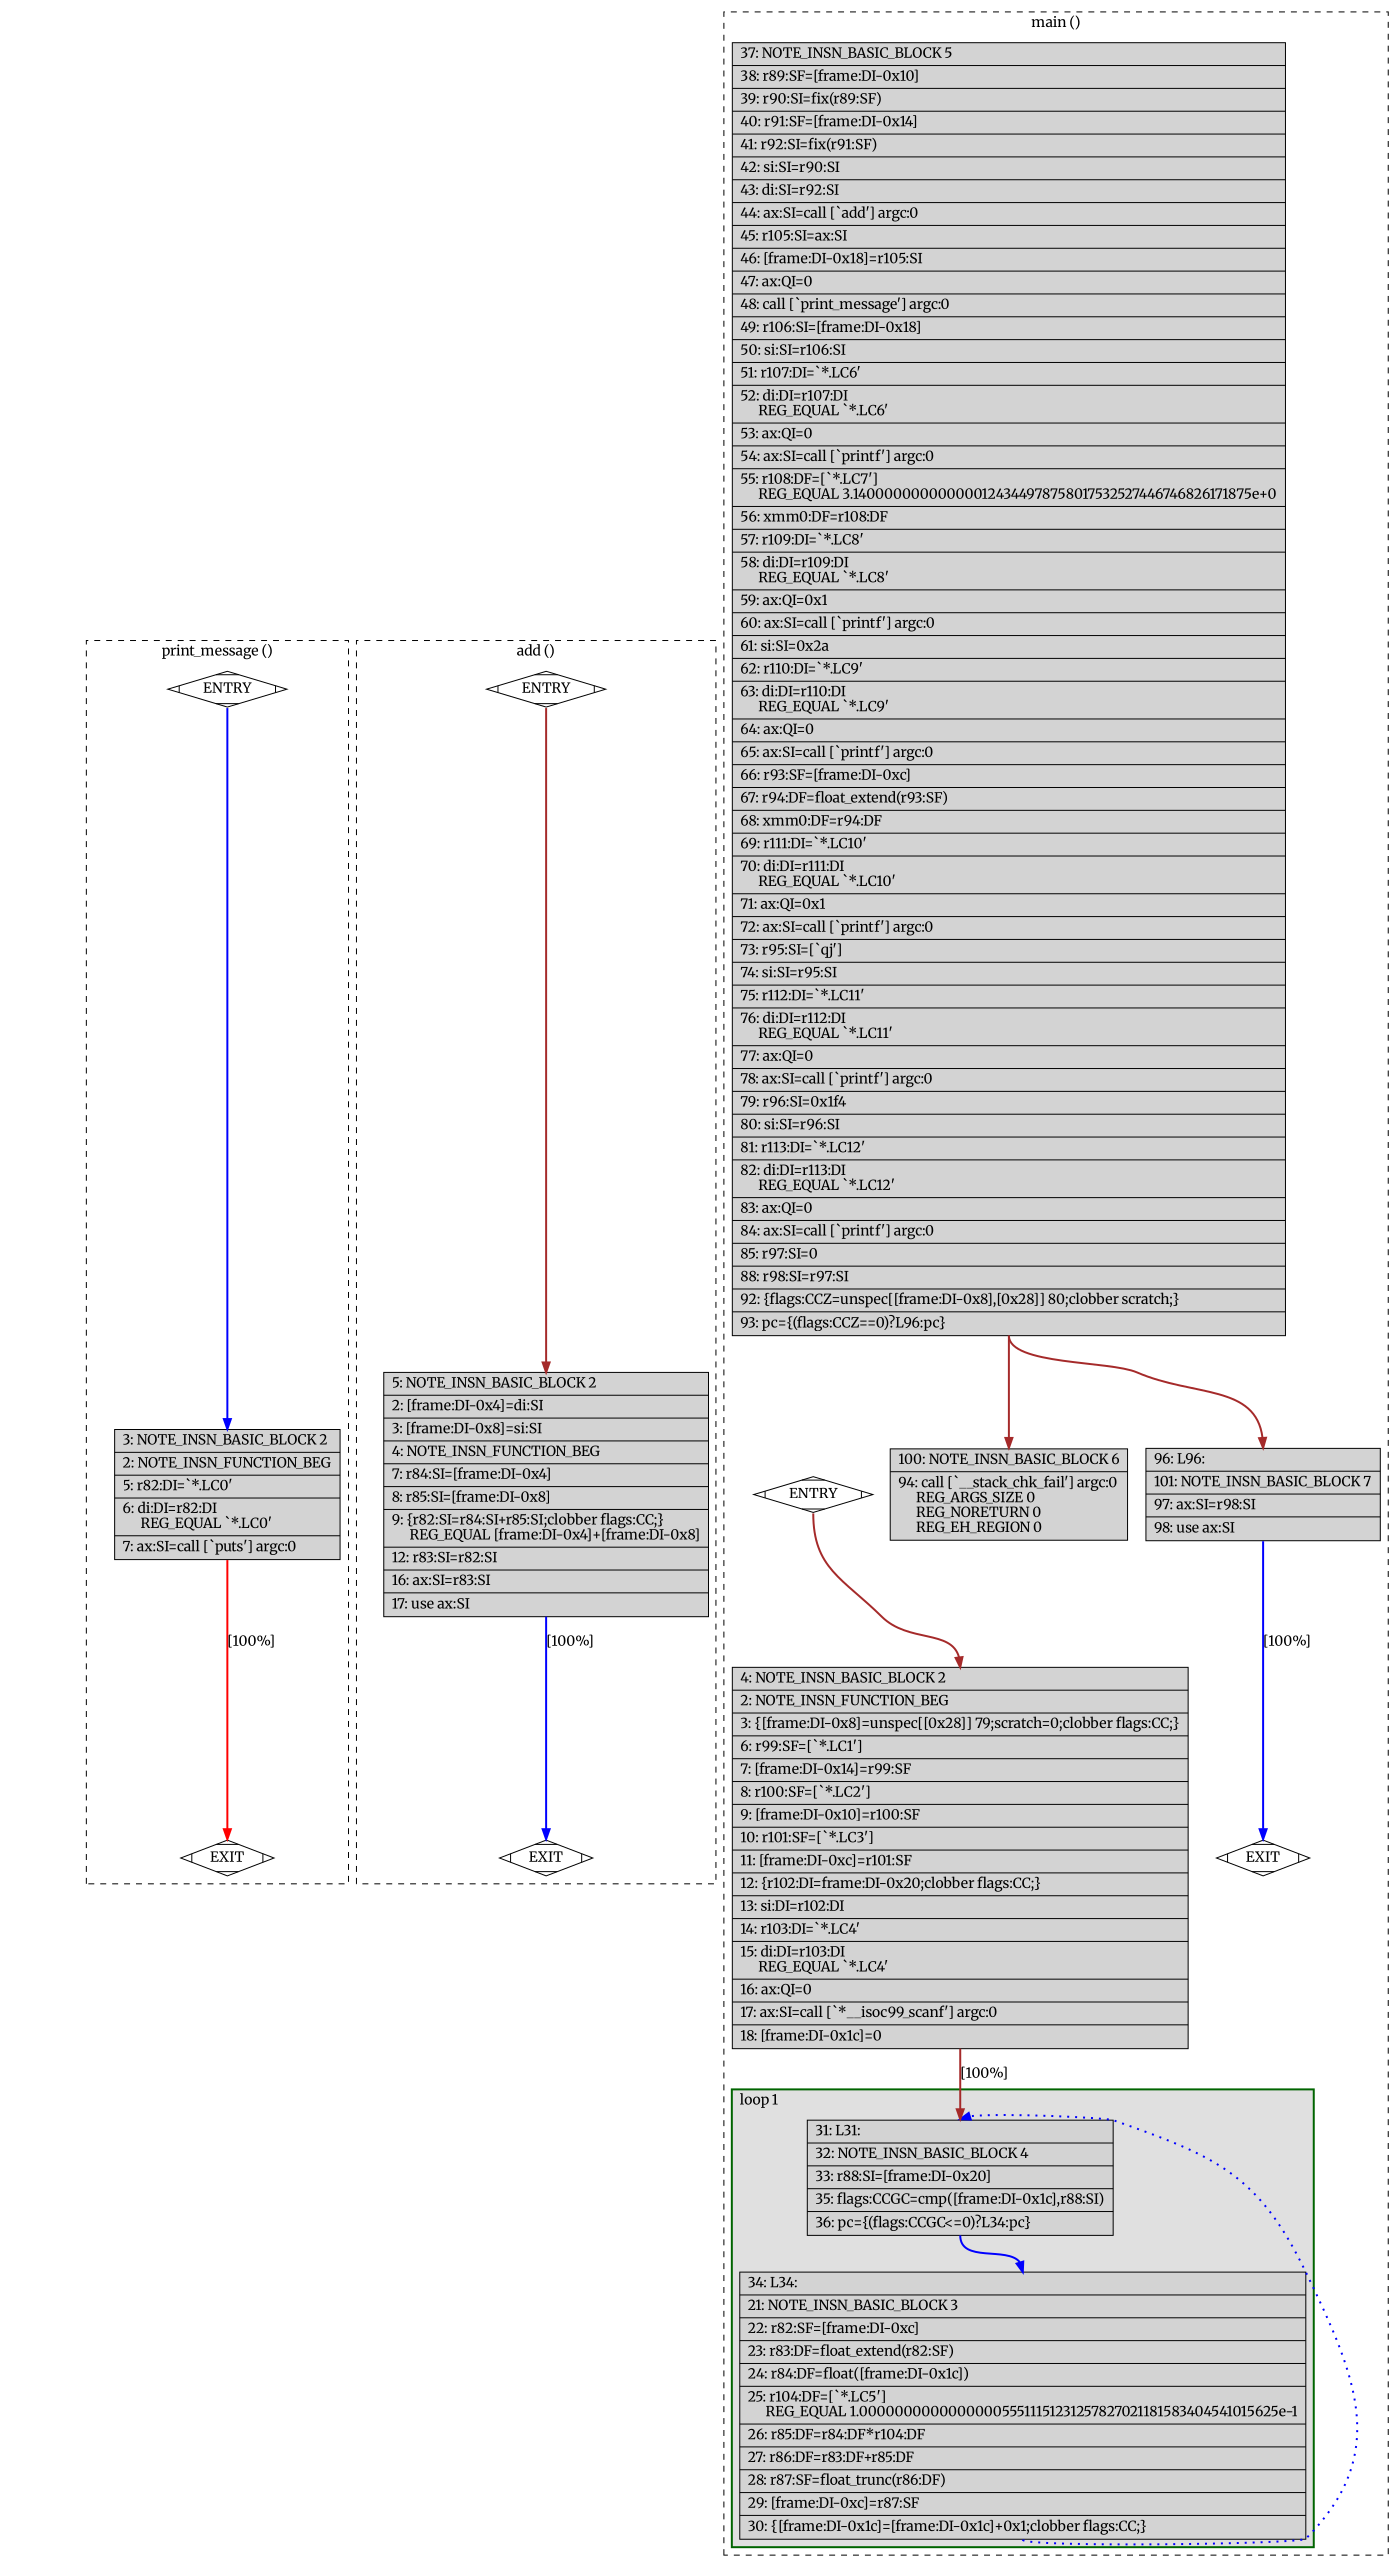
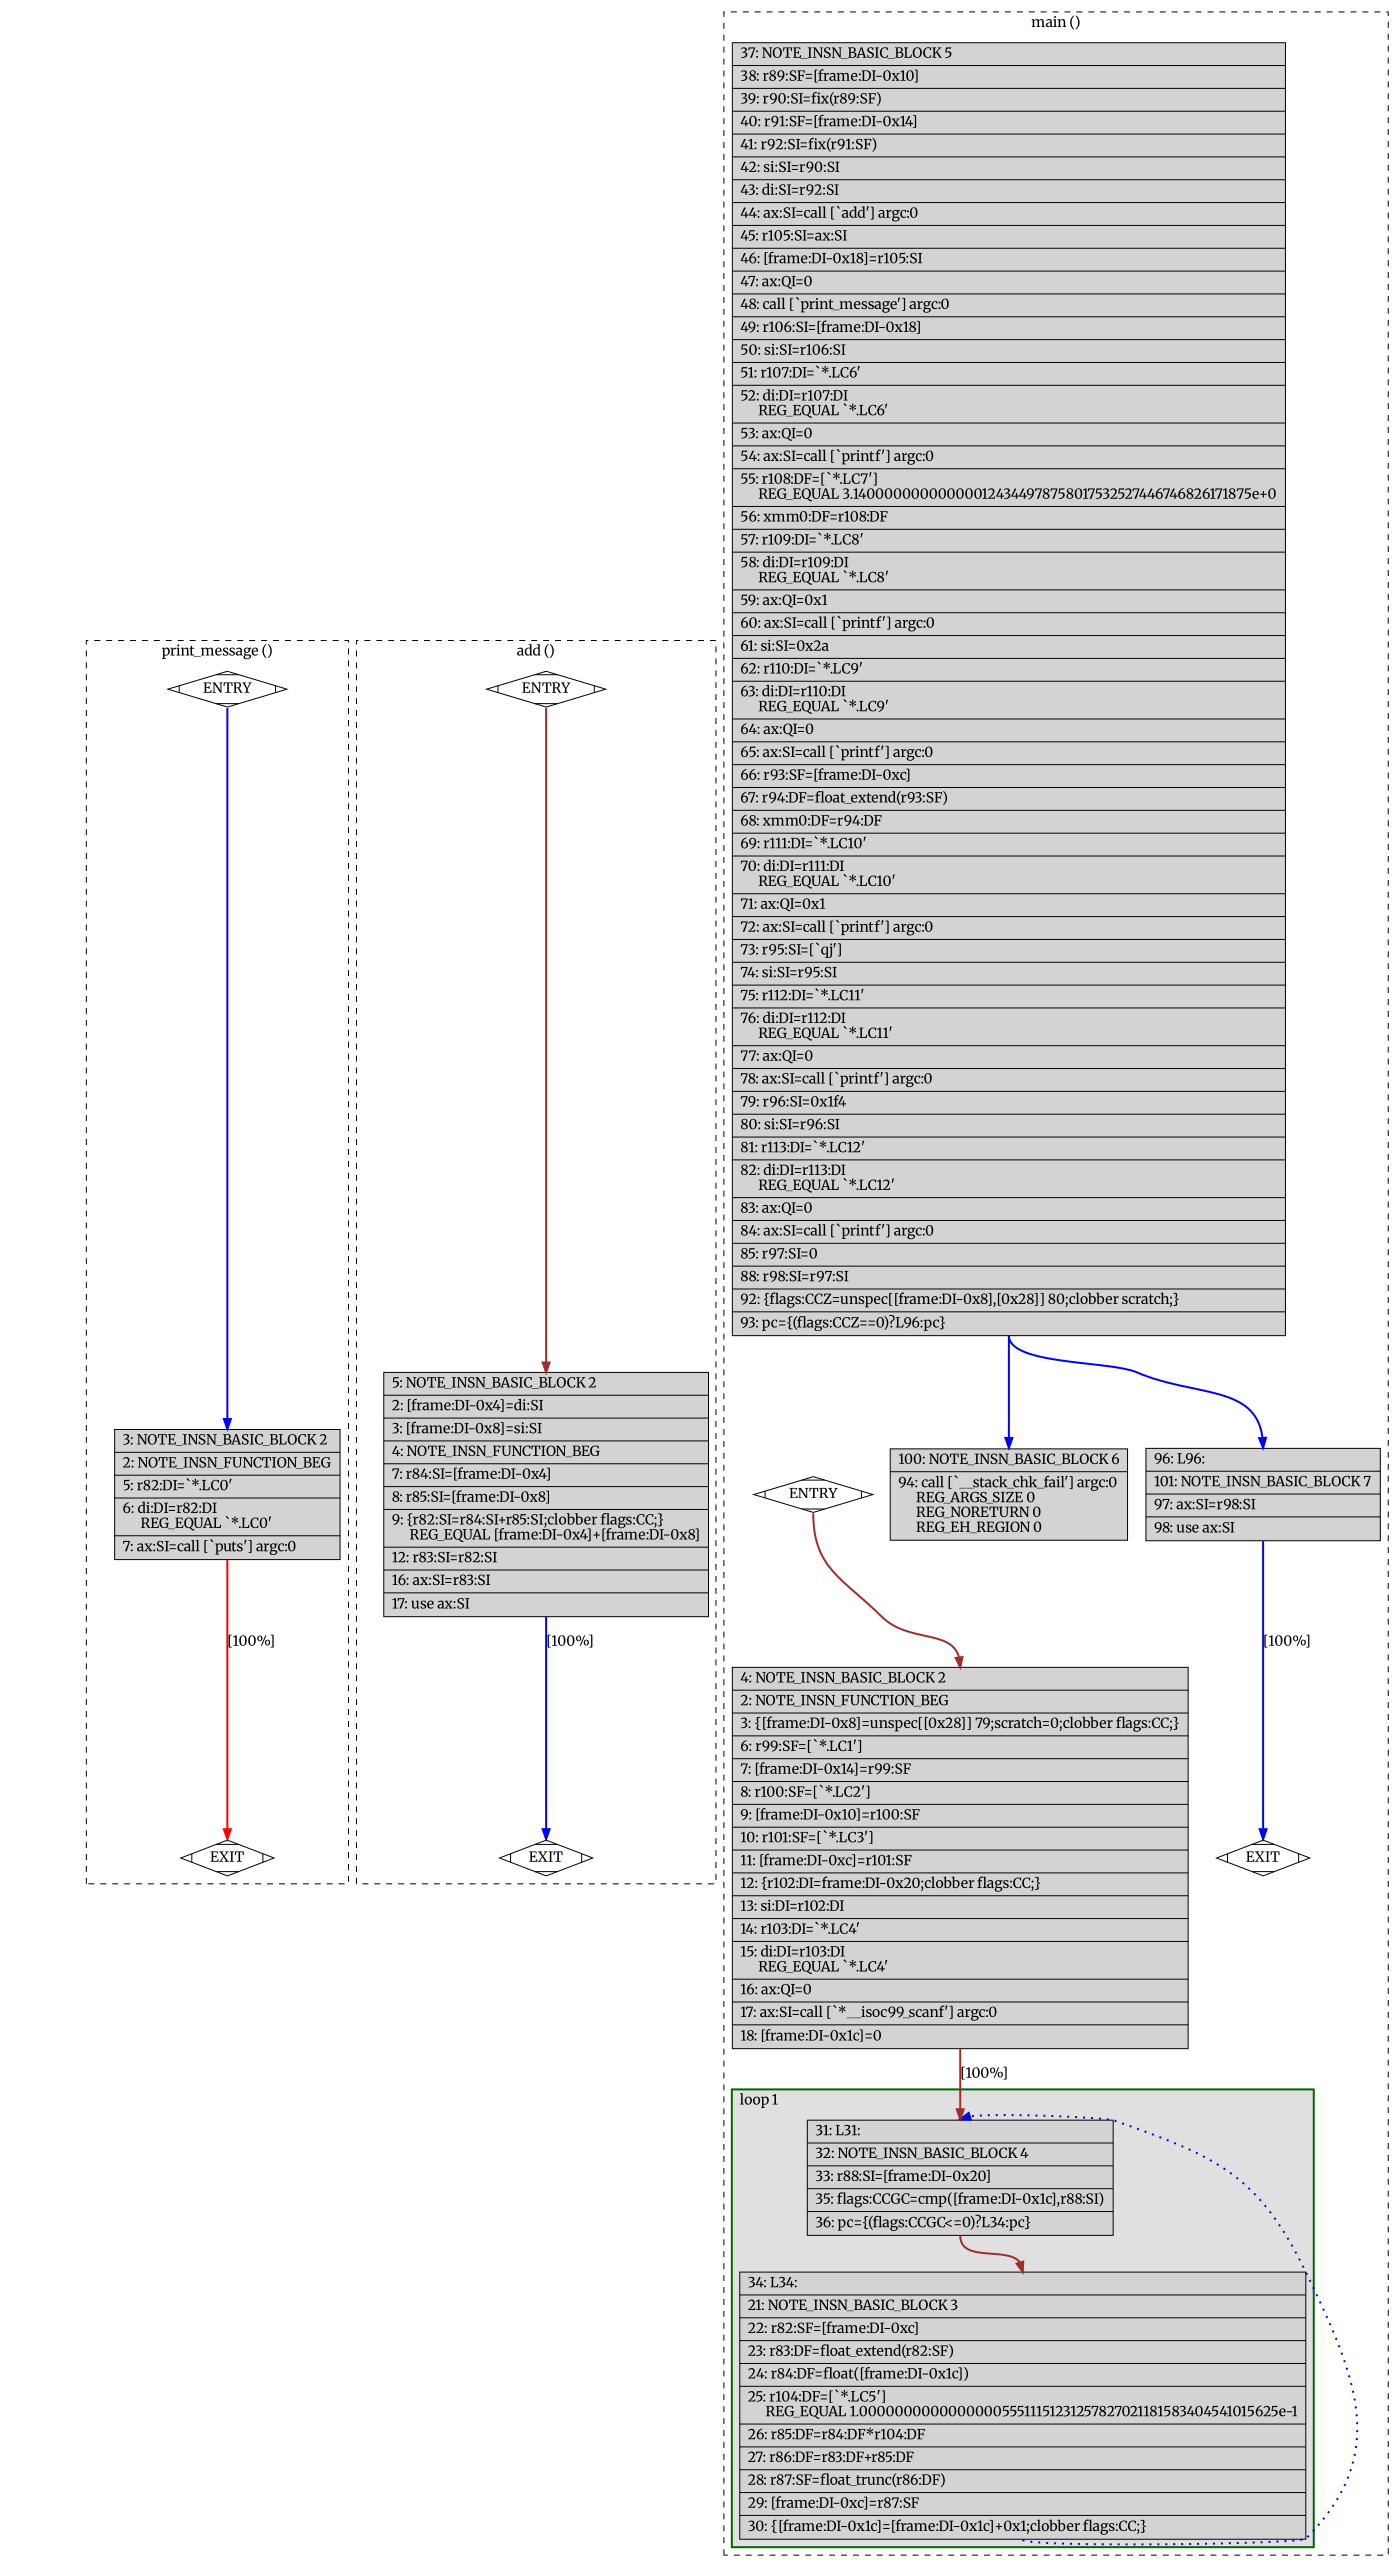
(1143, 1375) -> (1143, 1375)
(1009, 1387) -> (1009, 1387)
(986, 2253) -> (986, 2253)
